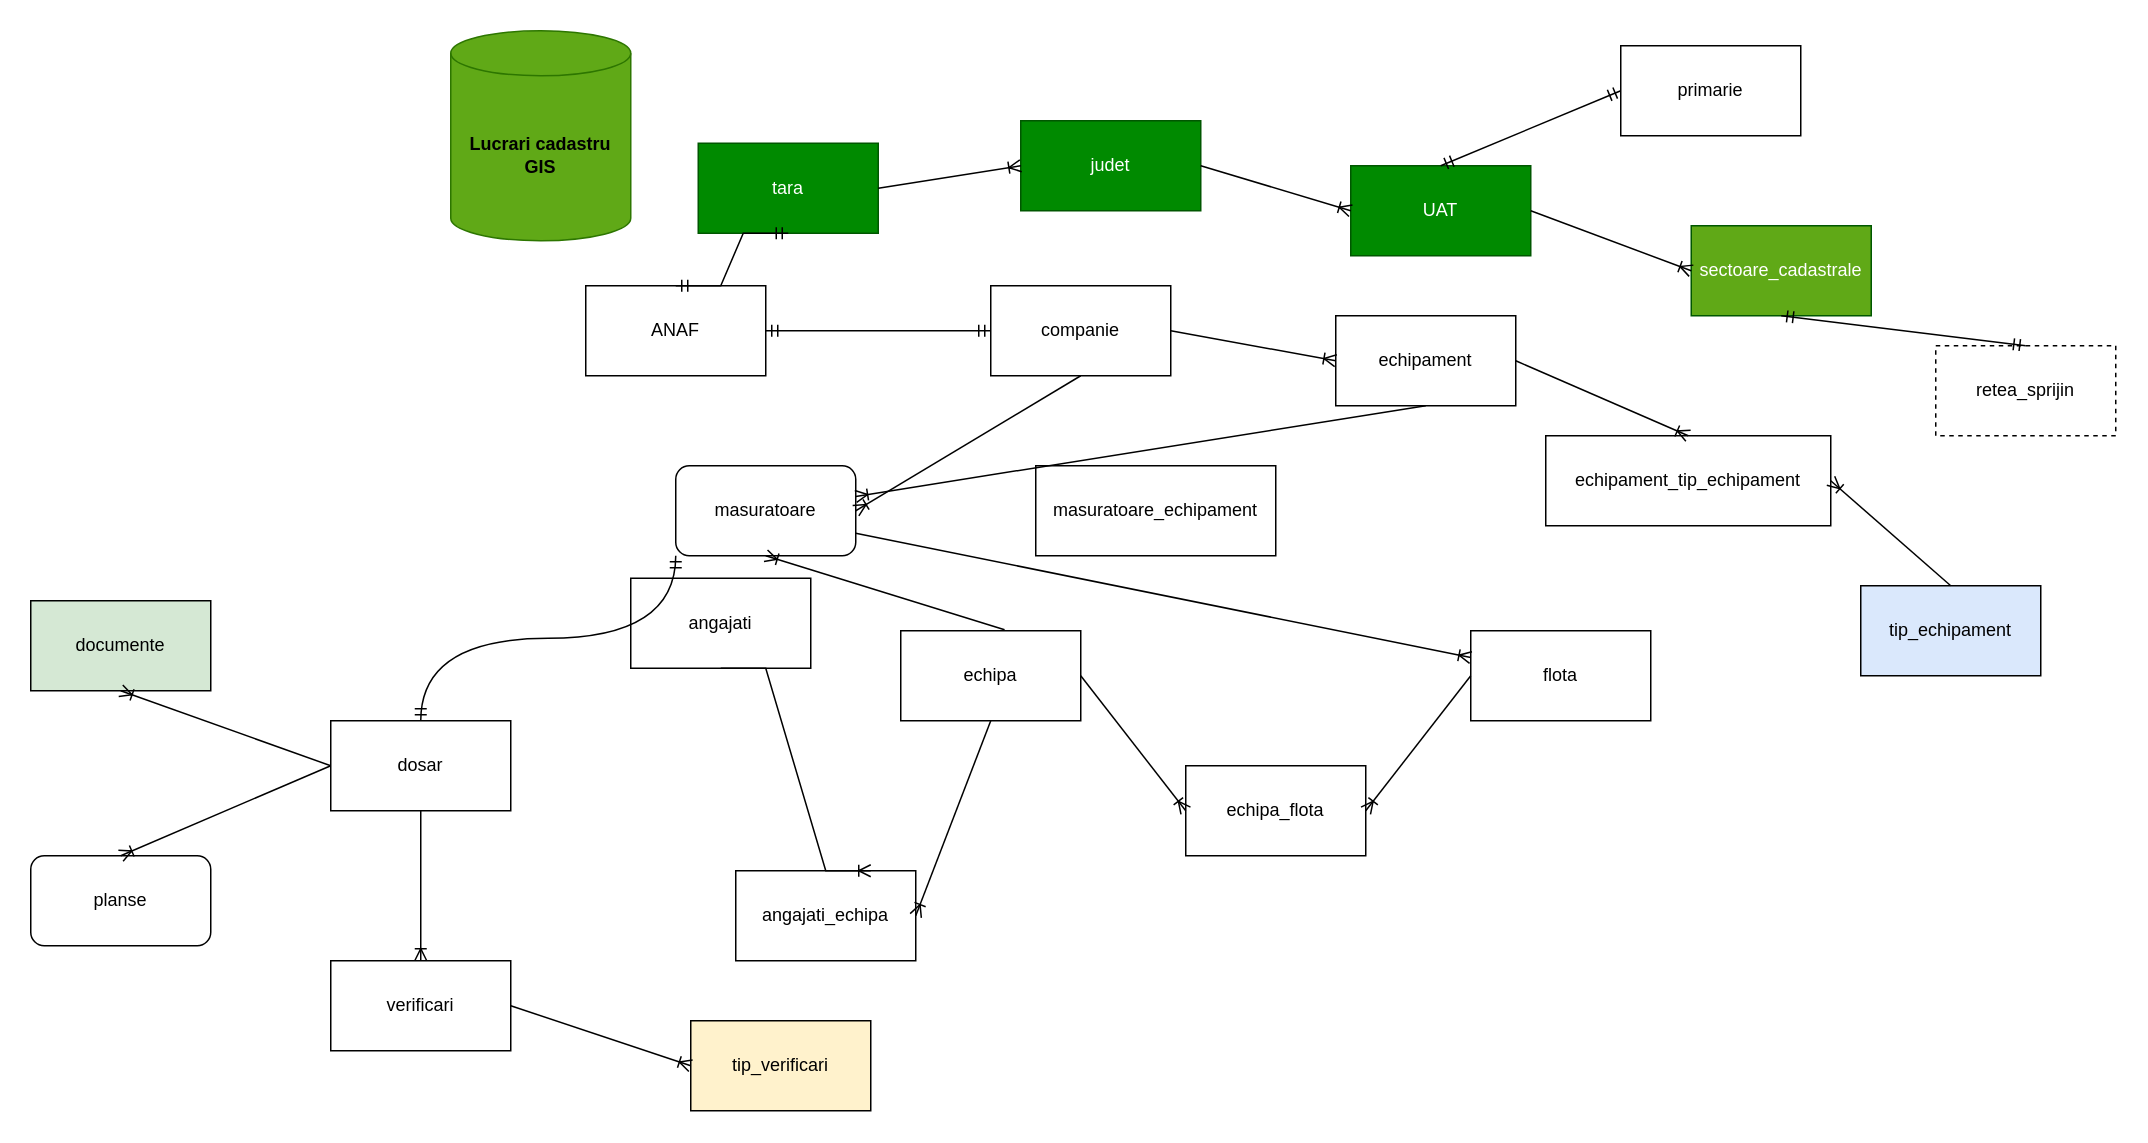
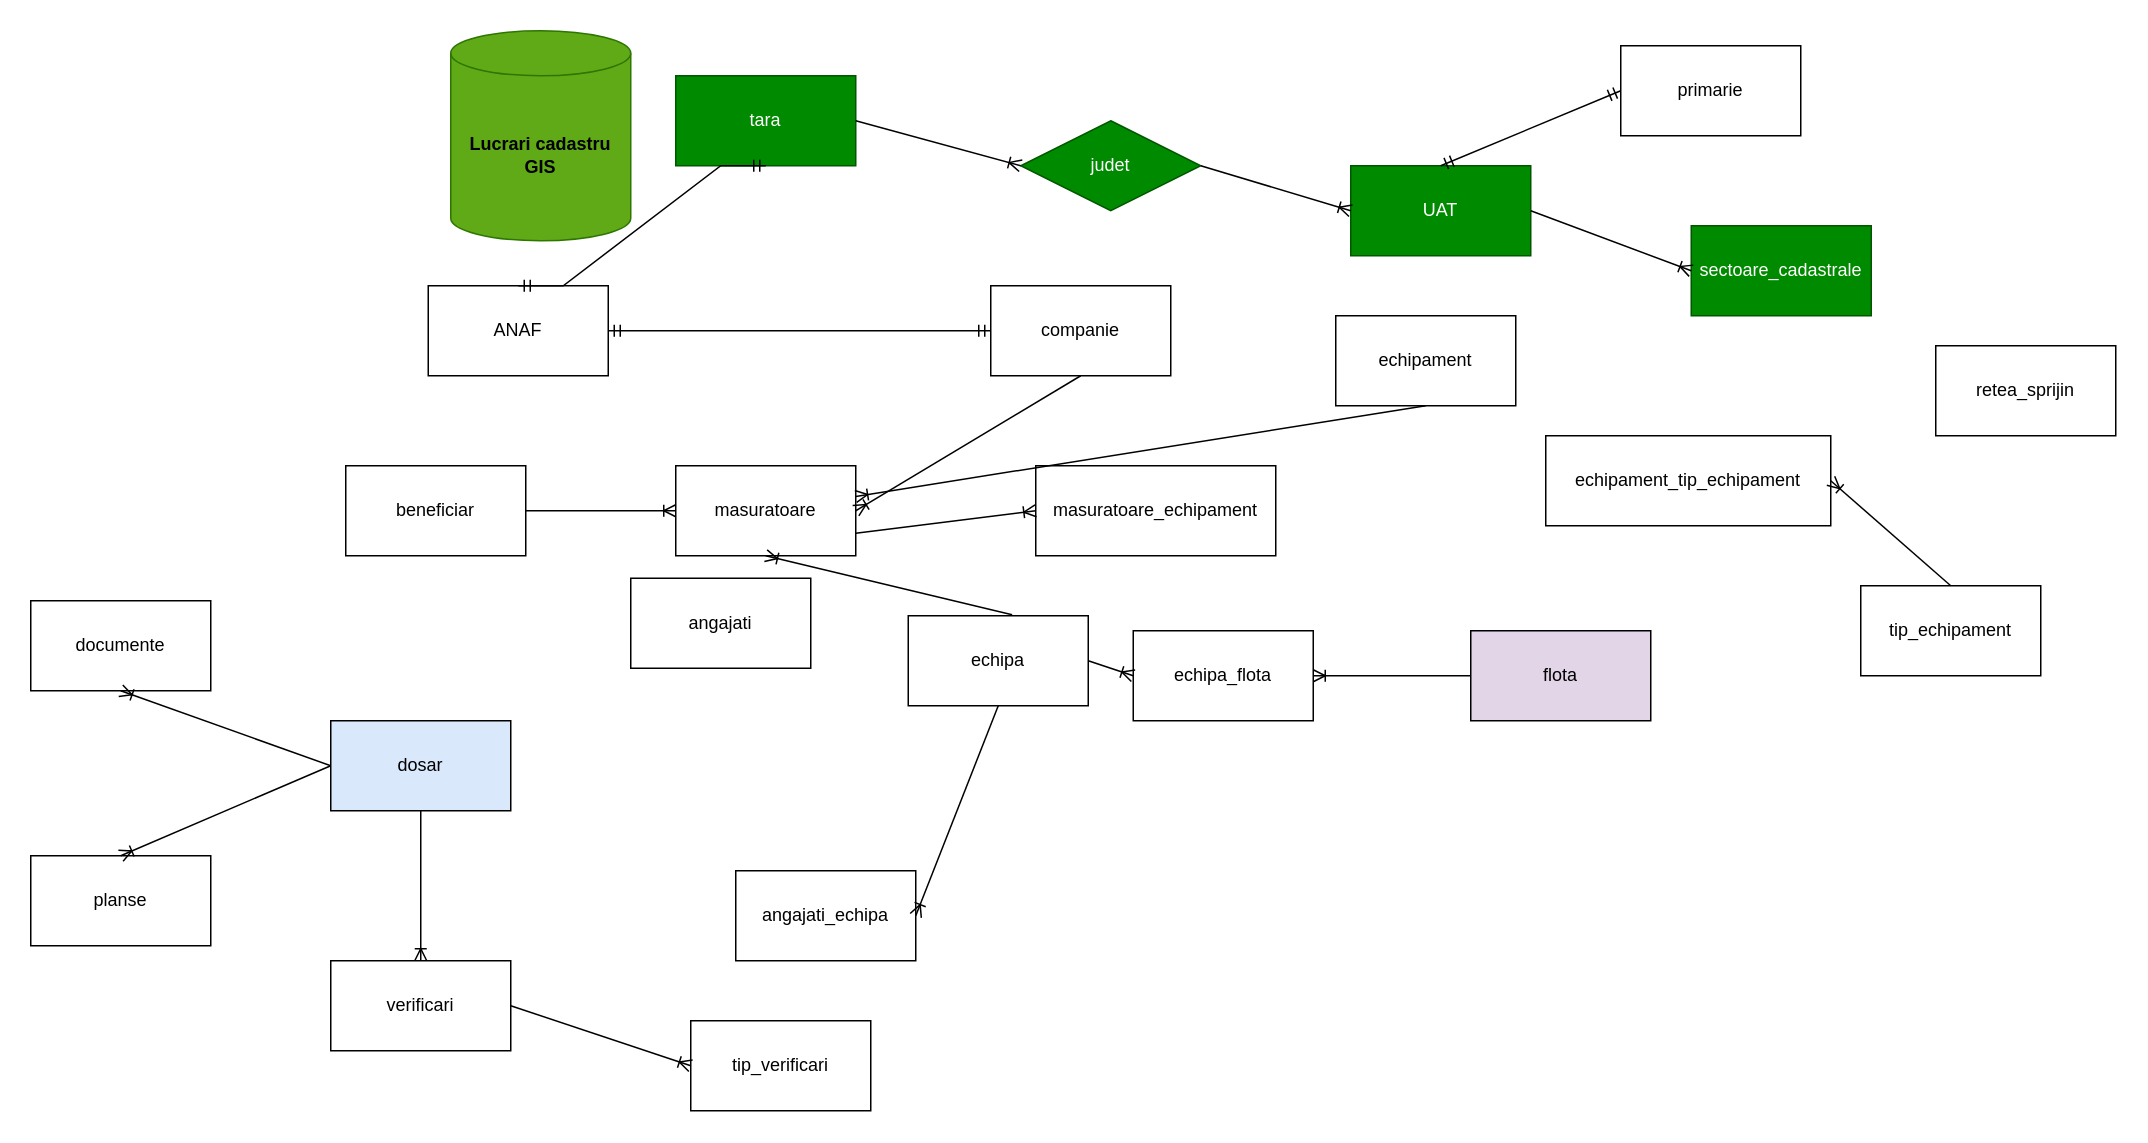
(1111, 166) -> (1111, 166)
(788, 188) -> (766, 121)
(1781, 271) -> (1781, 271)
(676, 331) -> (518, 331)
(1903, 331) -> none
(1253, 346) -> none
(2026, 391) -> (2026, 391)
(1602, 398) -> none
none -> (436, 511)
none -> (601, 511)
(766, 511) -> (766, 511)
(1163, 595) -> (945, 522)
(1951, 631) -> (1951, 631)
(548, 638) -> none
(121, 646) -> (121, 646)
(991, 676) -> (998, 661)
(1561, 676) -> (1561, 676)
(421, 766) -> (421, 766)
(795, 768) -> none
(1276, 811) -> (1223, 676)
(121, 901) -> (121, 901)
(781, 1066) -> (781, 1066)
